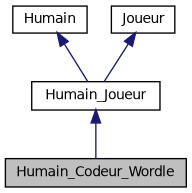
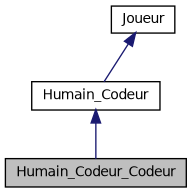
(50, 20) -> none
(96, 96) -> (96, 96)
(96, 173) -> (96, 173)
